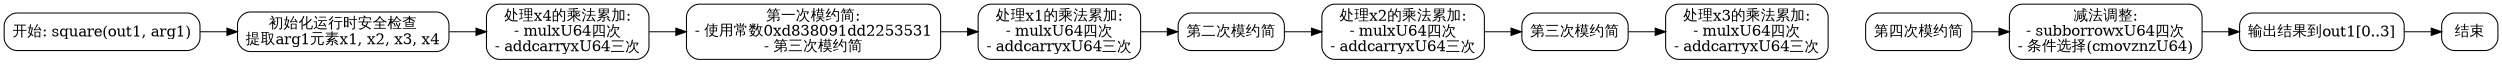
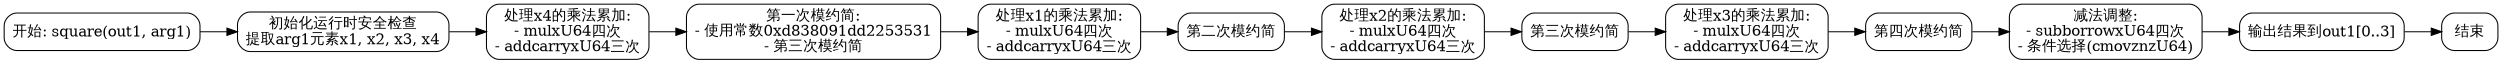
none -> (1841, 32)
